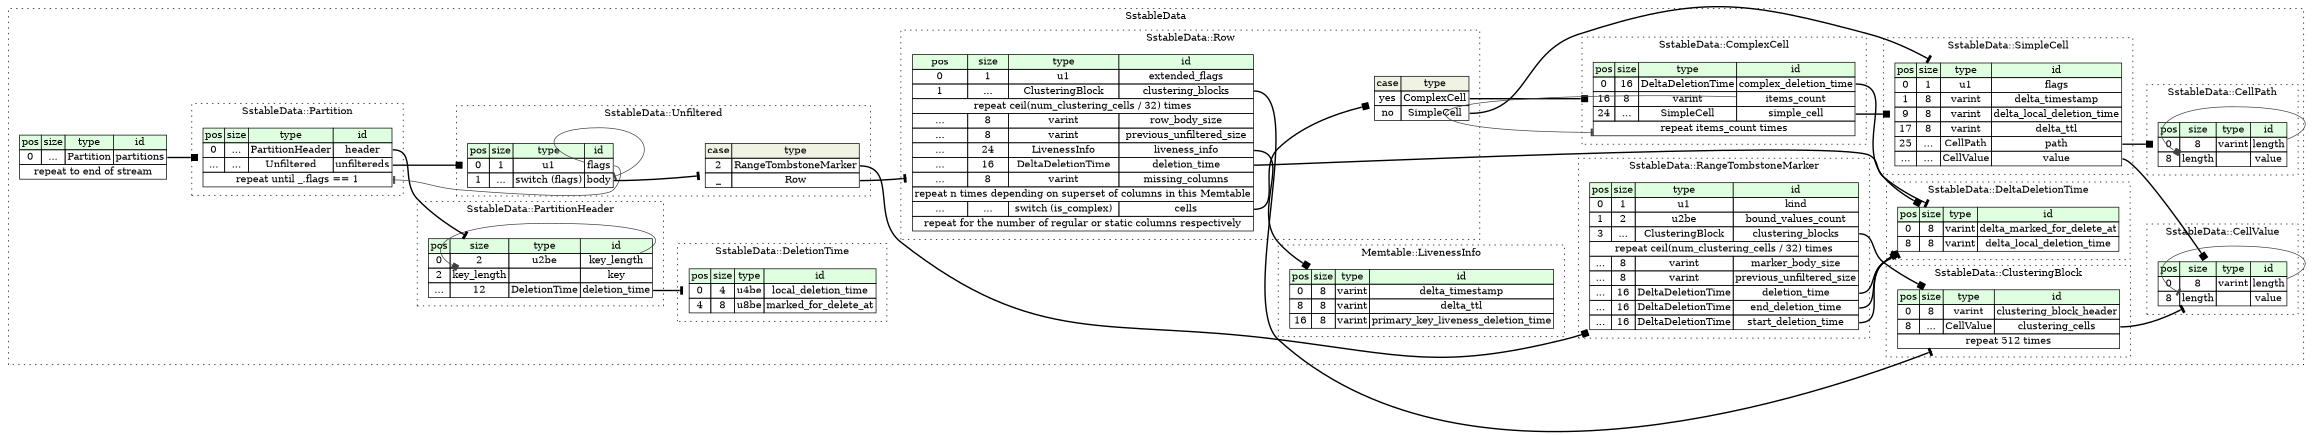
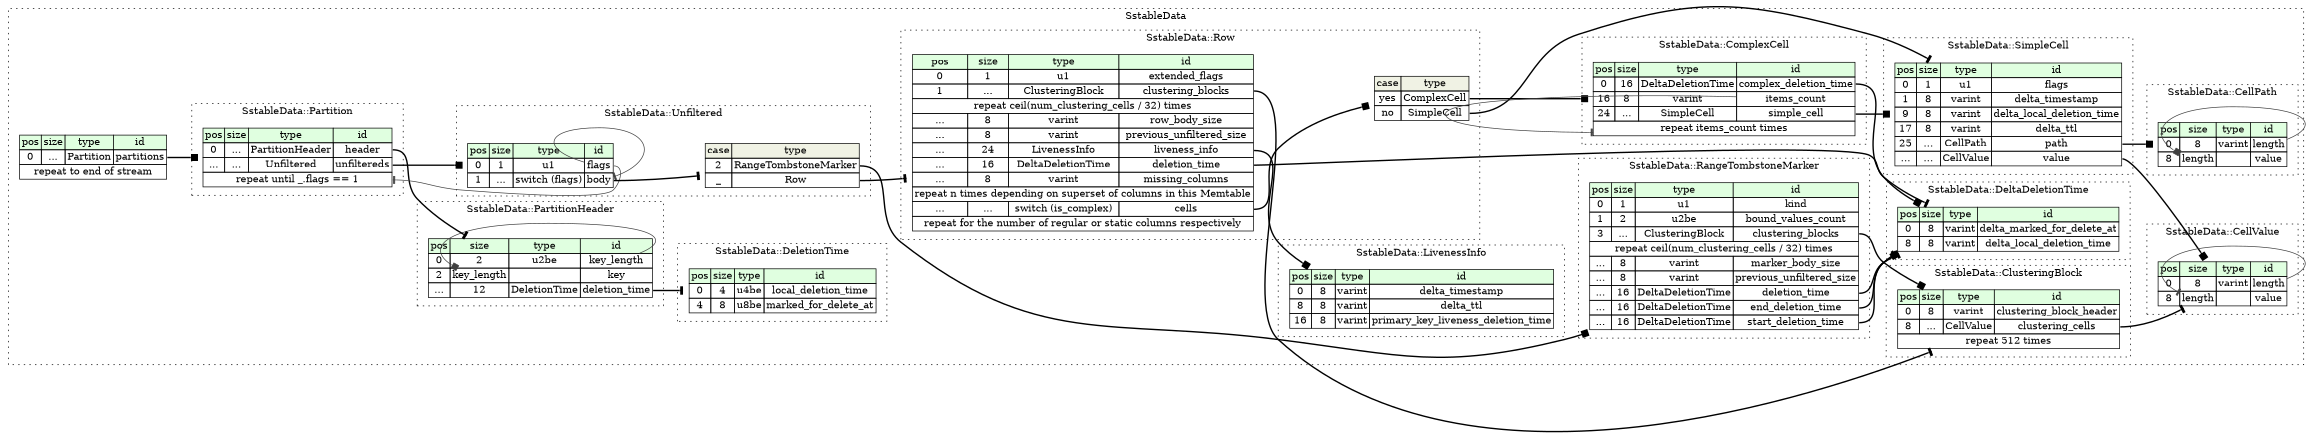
(1421, 253) -> (1421, 253)
